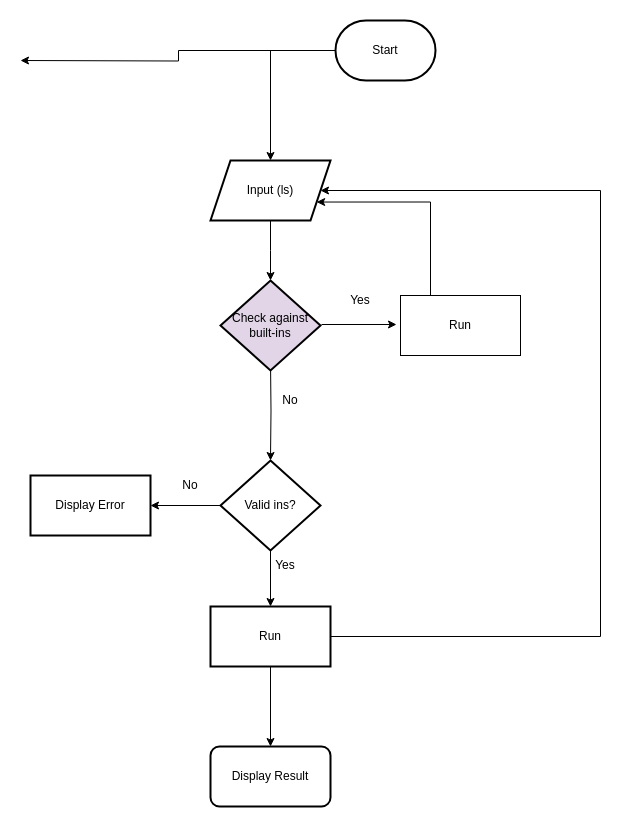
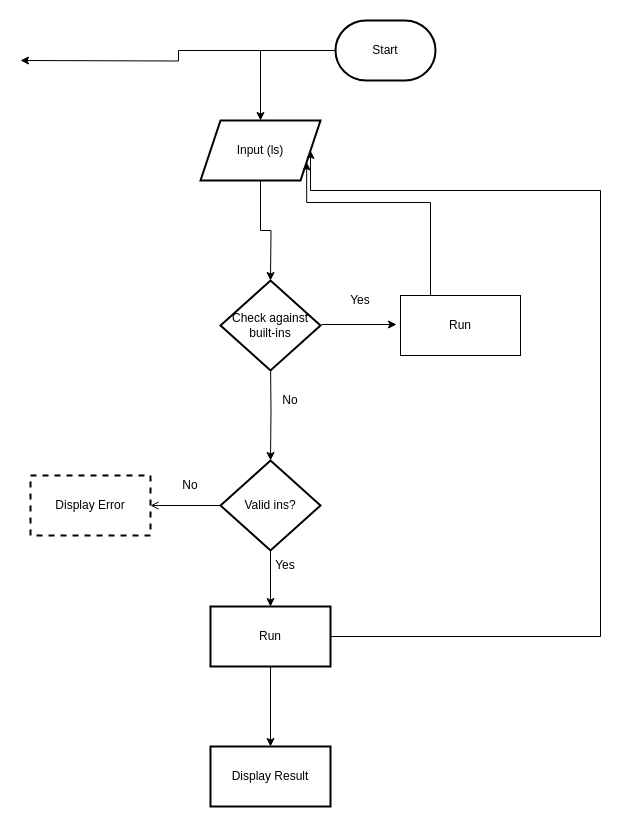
(271, 191) -> (261, 151)
(271, 326) -> (271, 326)
(91, 506) -> (91, 506)
(159, 506) -> (157, 506)
(271, 777) -> (271, 777)
